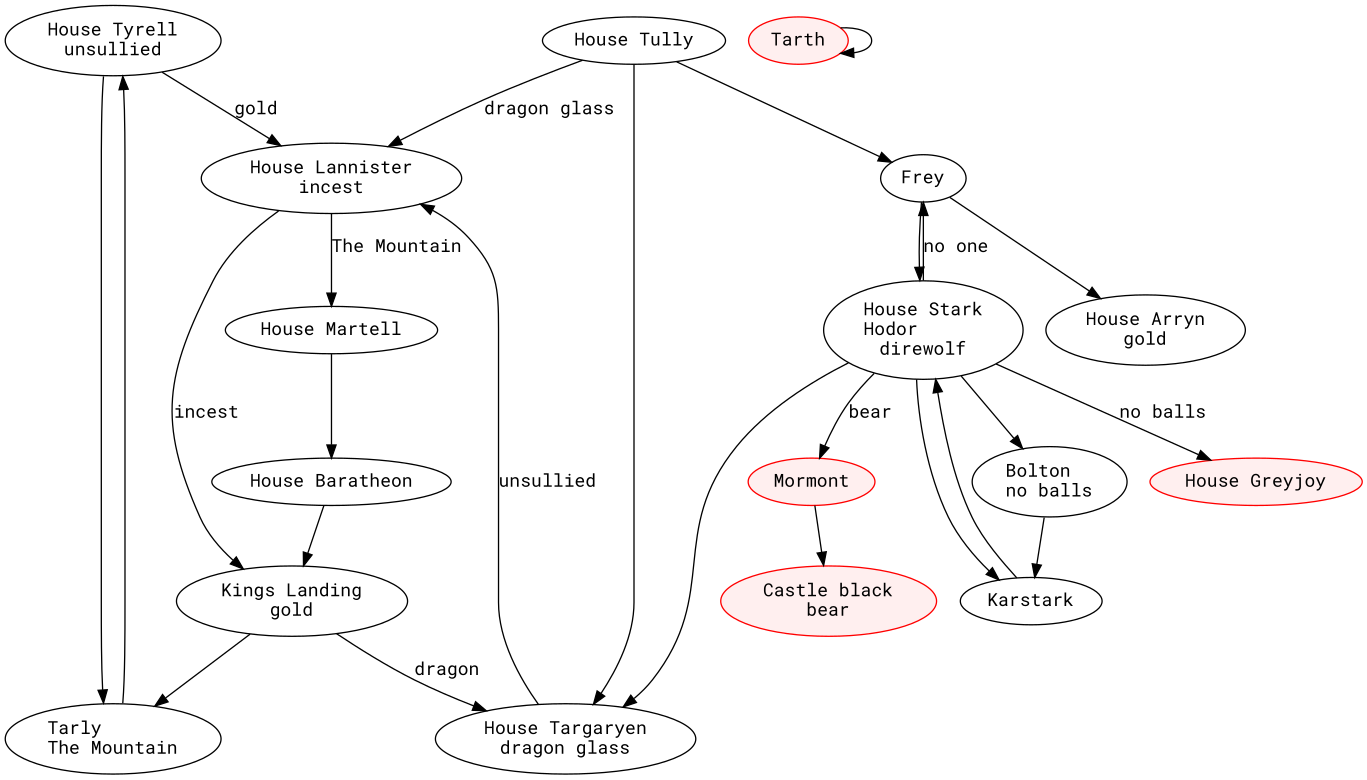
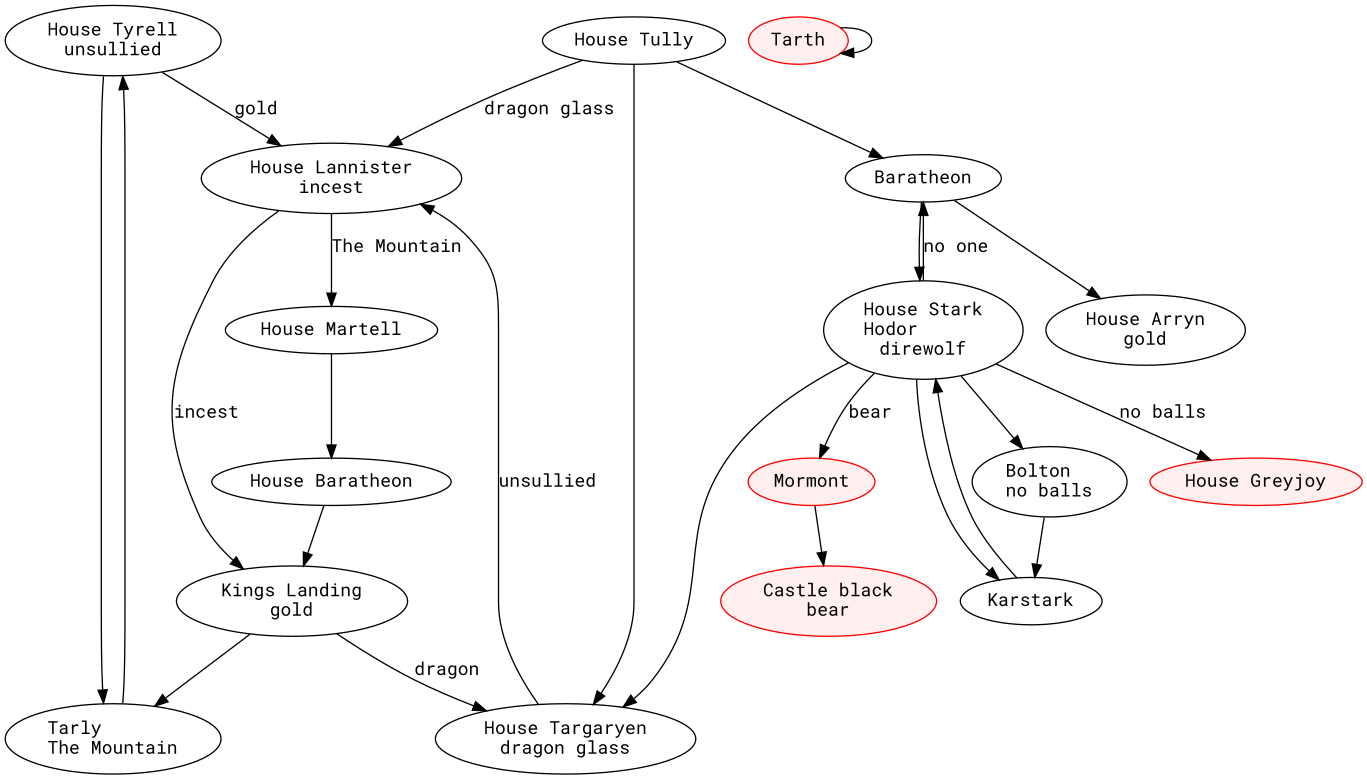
(923, 178) -> (923, 178)
